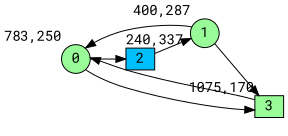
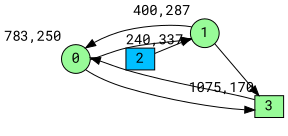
(103, 59) -> (135, 46)
